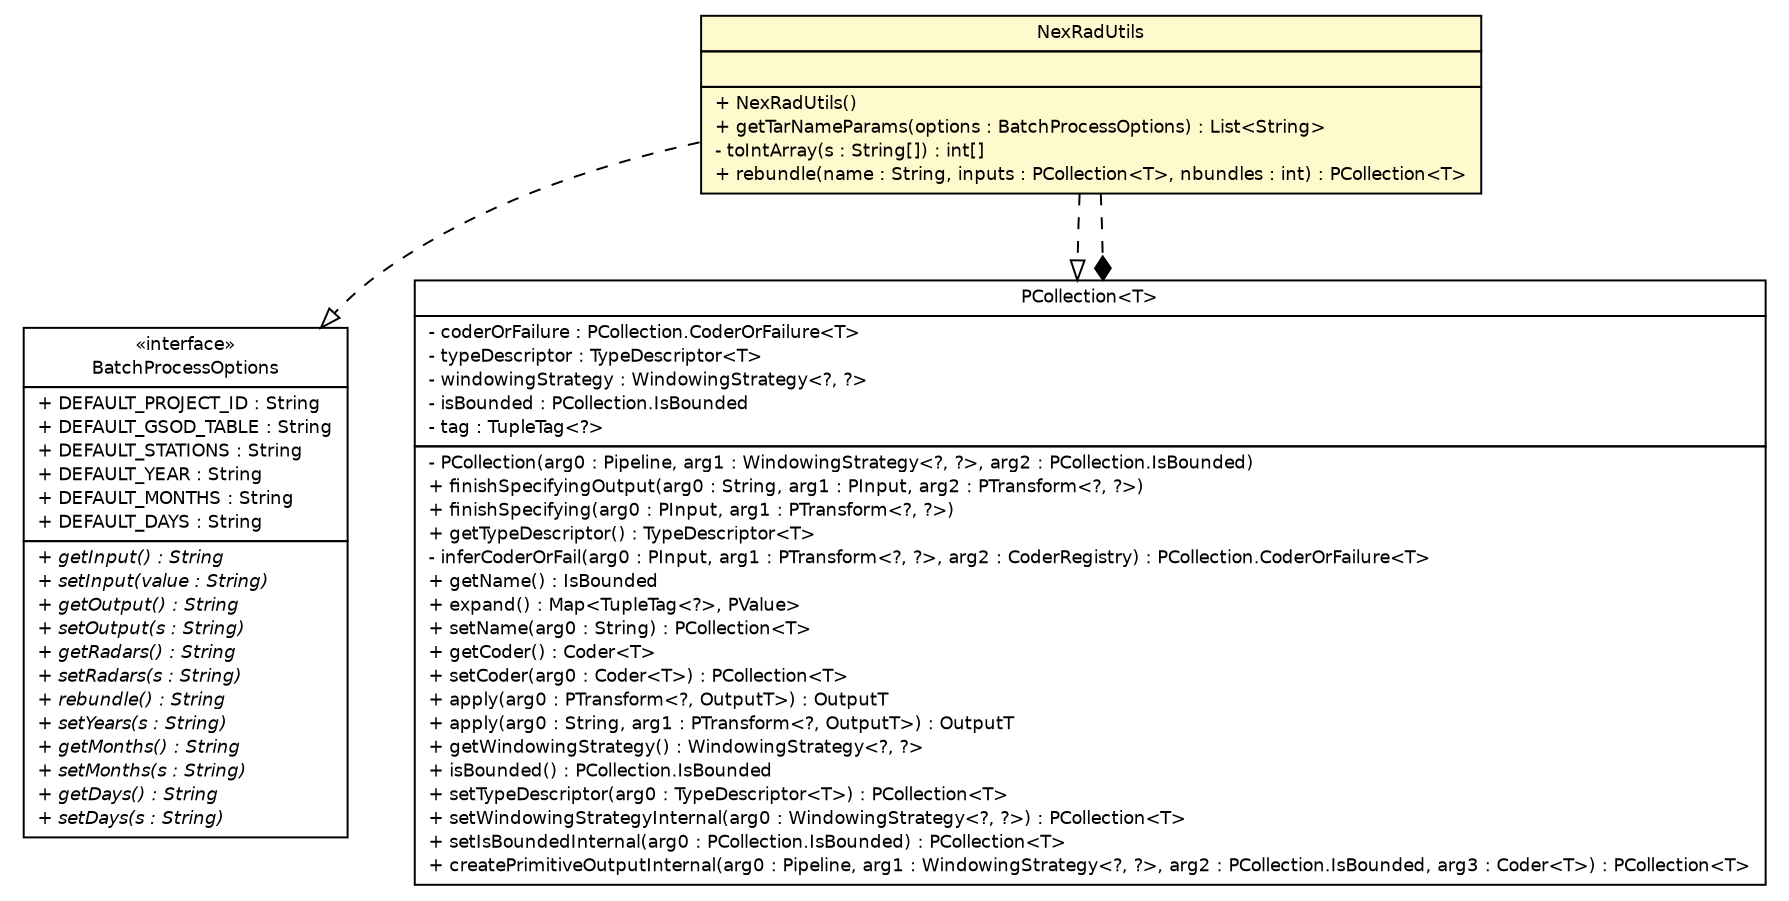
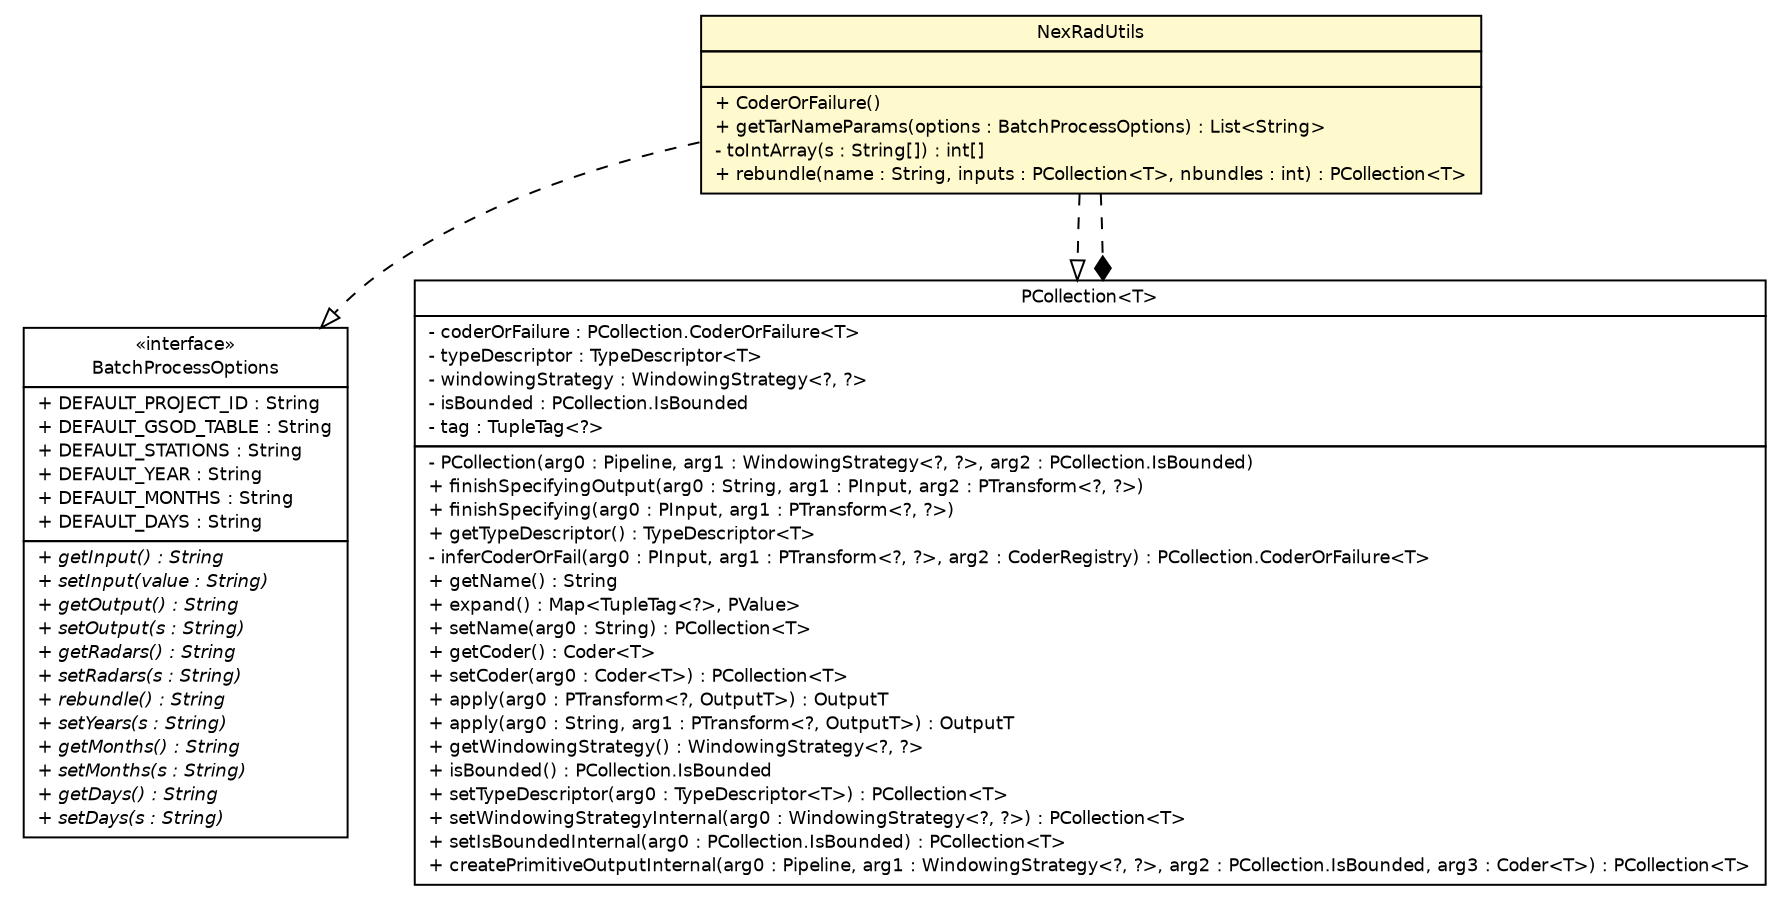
(787, 104) -> (799, 104)
(544, 582) -> (524, 582)
